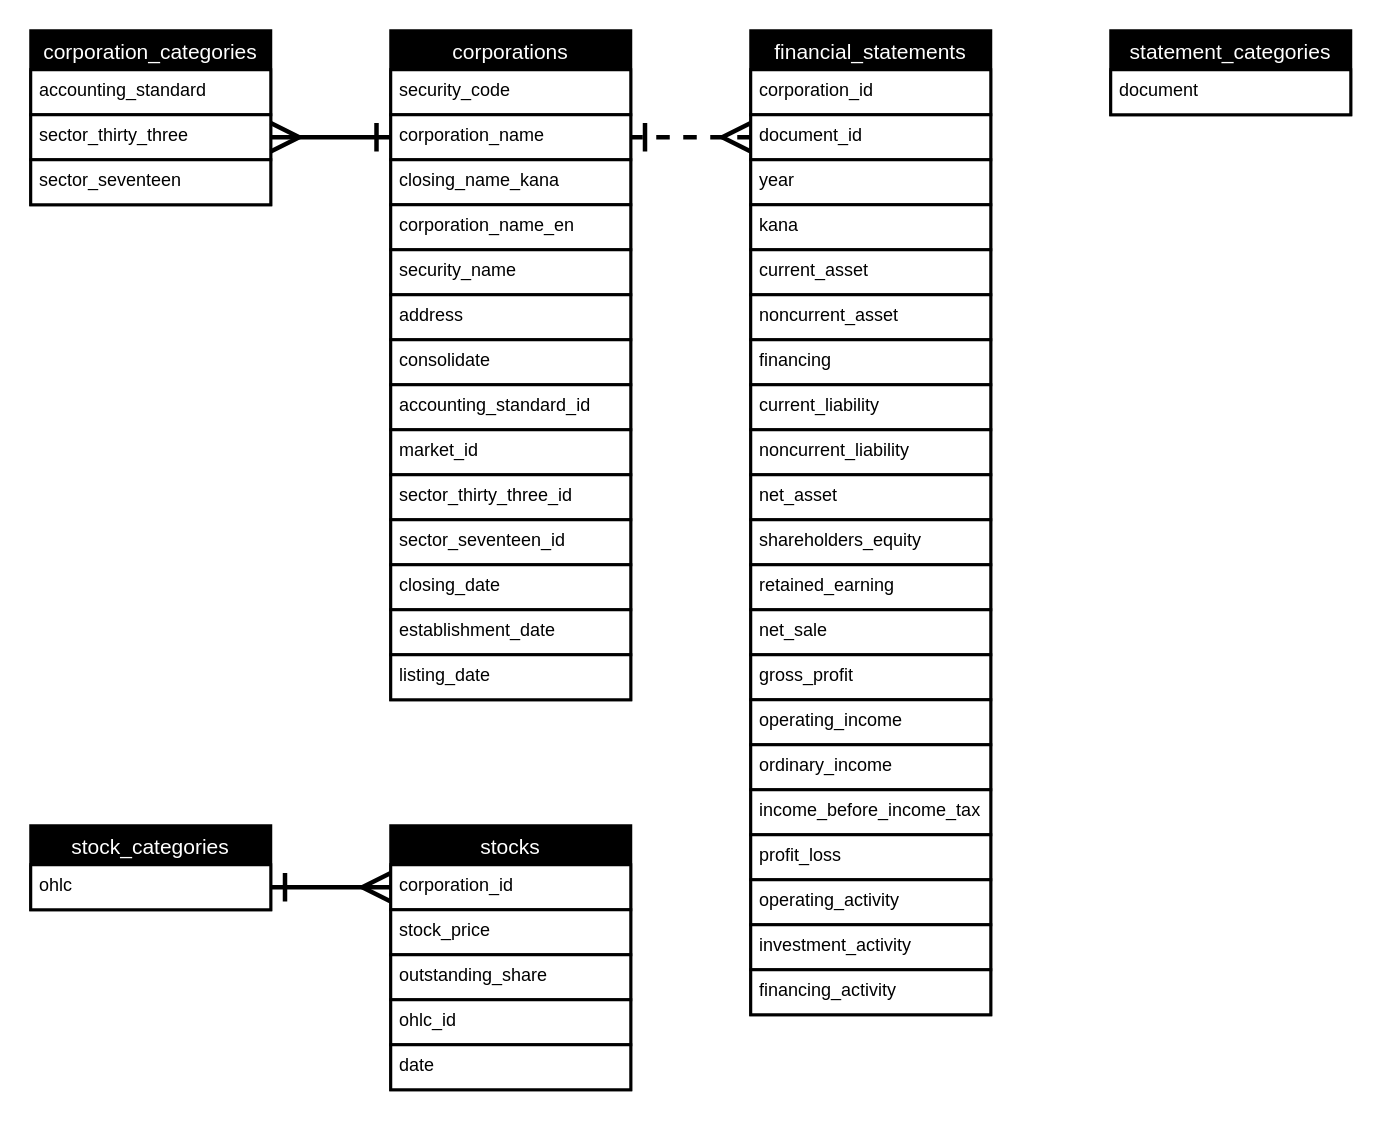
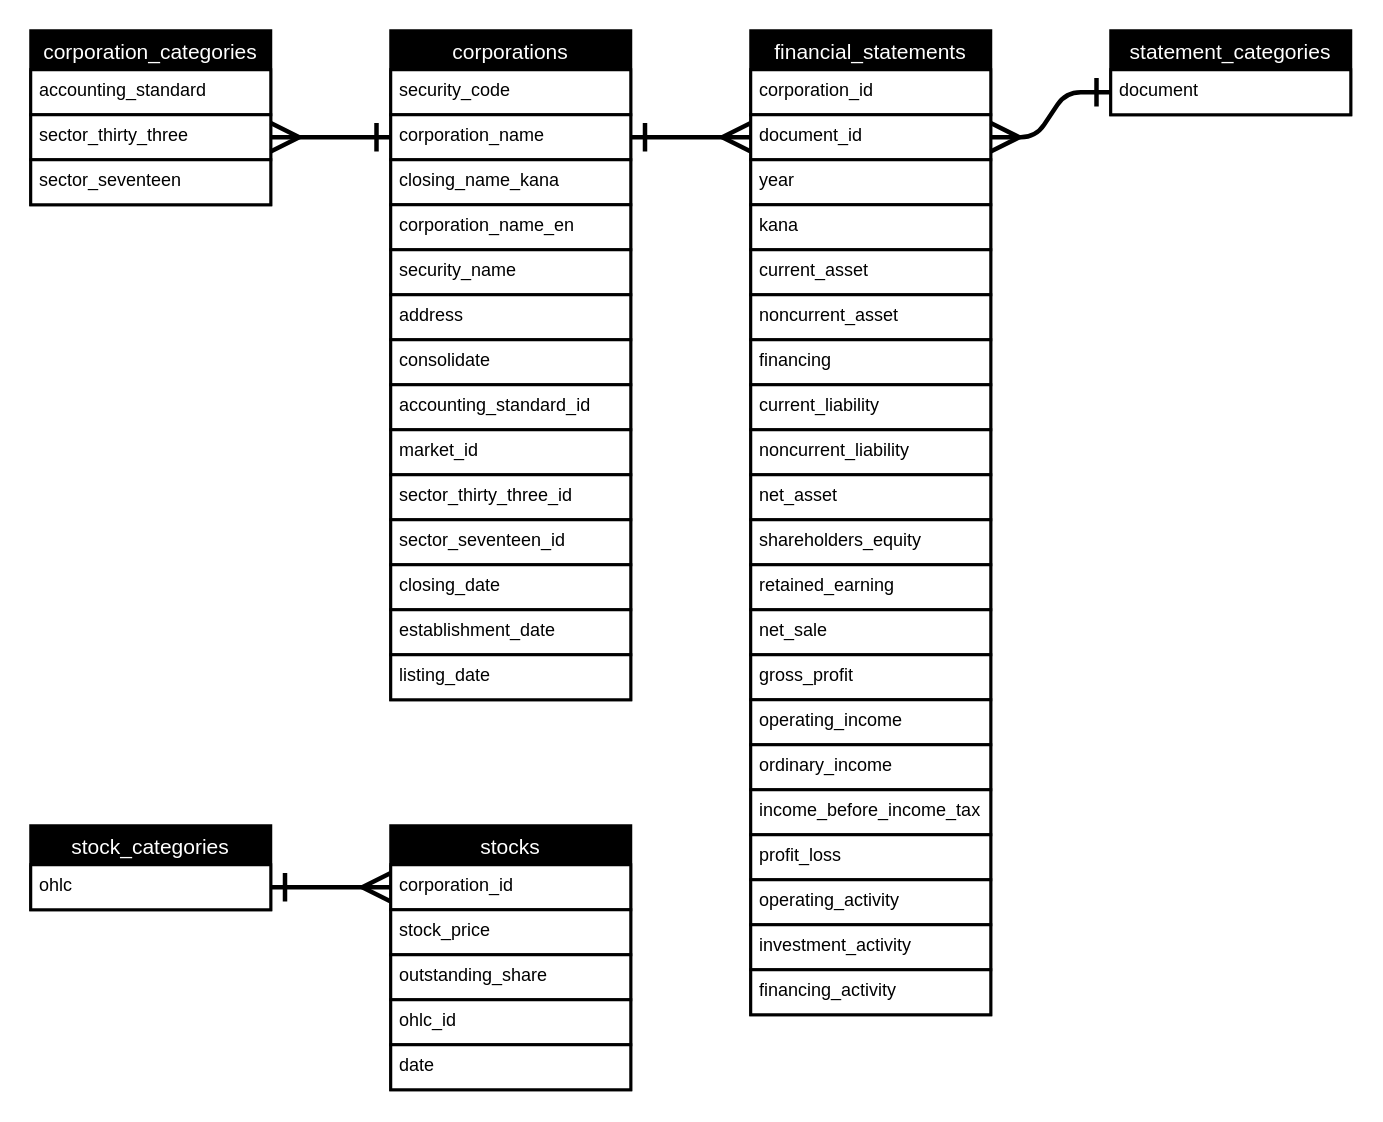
none -> (1050, 116)
(703, 137) -> (703, 137)
